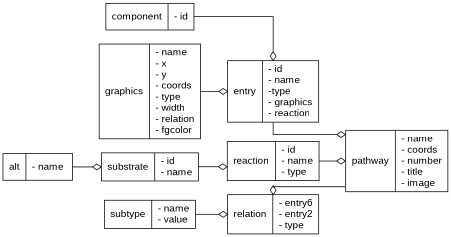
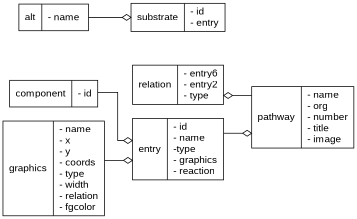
(419, 150) -> (318, 106)
(273, 161) -> none
(177, 172) -> (205, 23)
(150, 214) -> none
